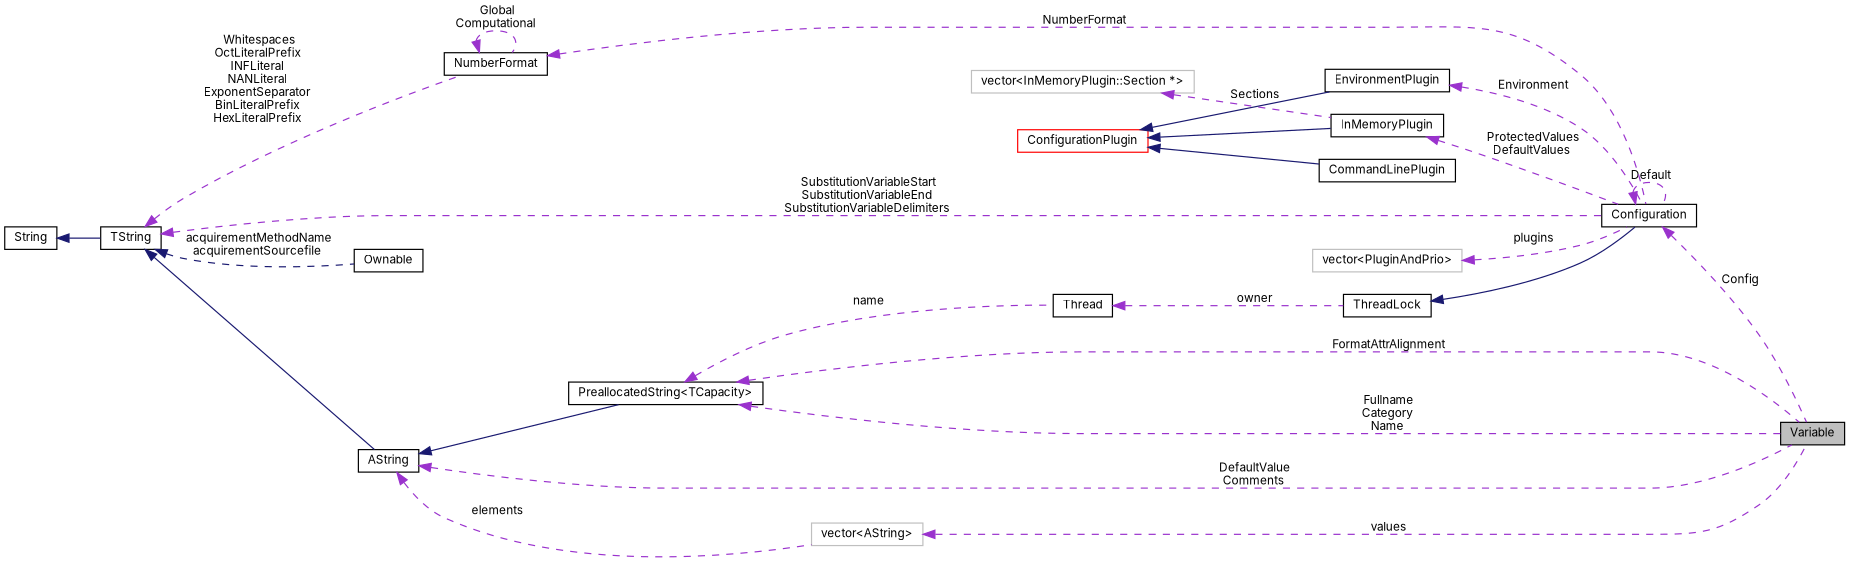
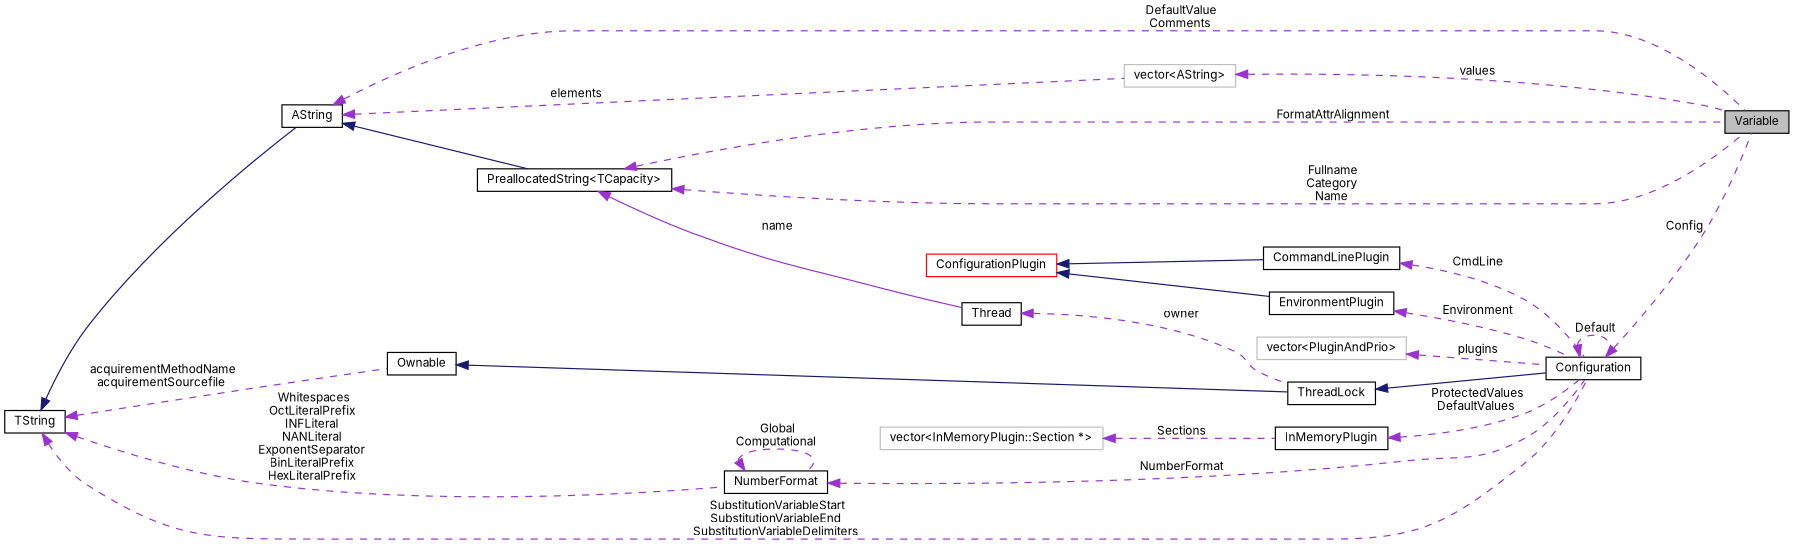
(1245, 133) -> none
(31, 238) -> none
(260, 266) -> (232, 391)
none -> (1509, 292)
(869, 318) -> (782, 263)
none -> (878, 379)
